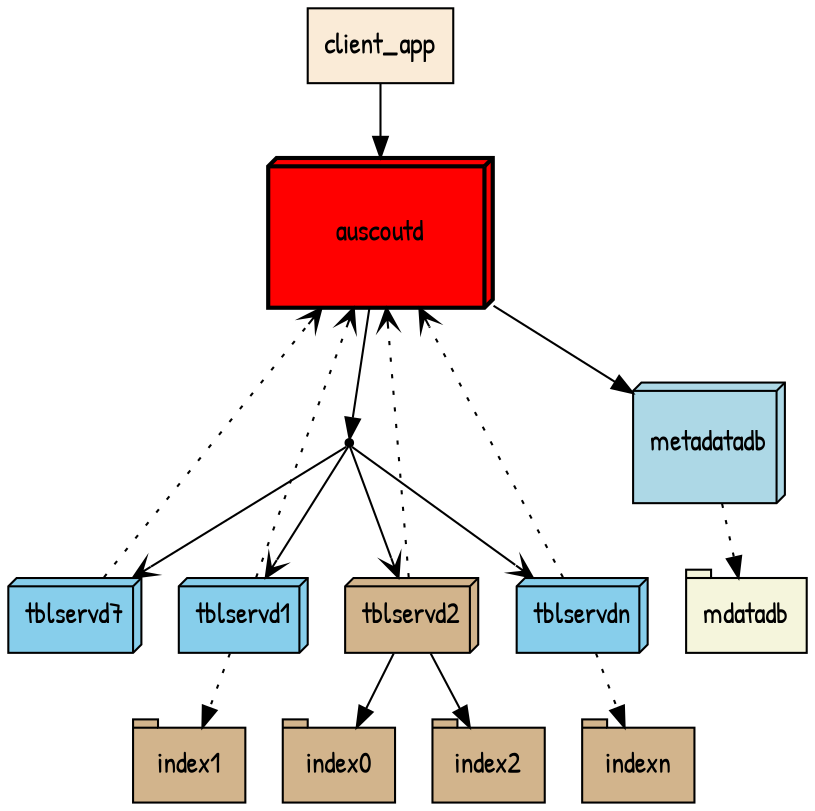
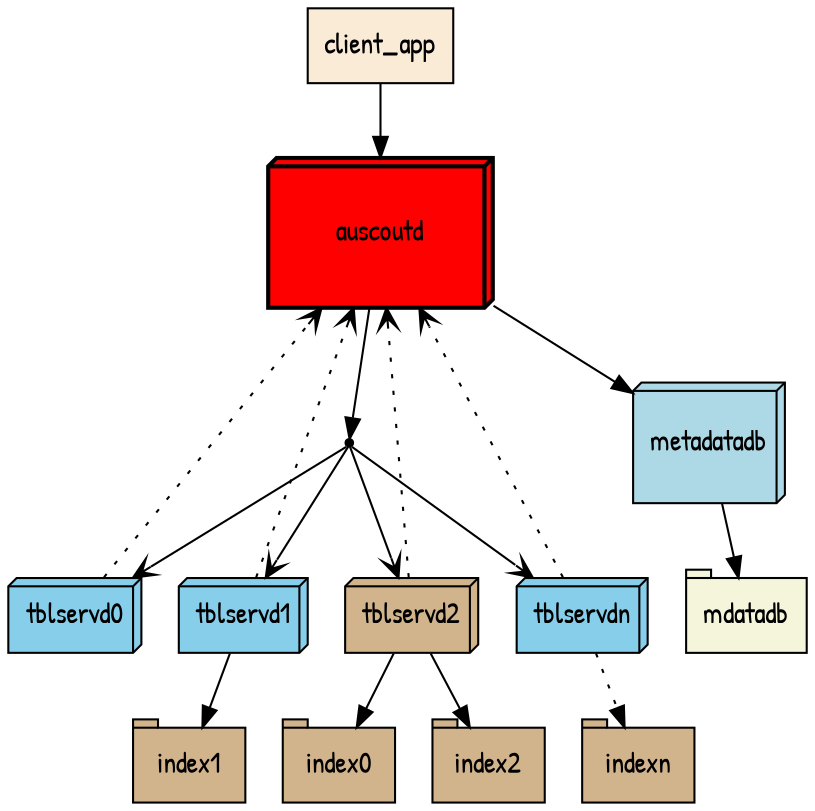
(728, 531) -> (728, 531)
(75, 615) -> (75, 615)
(220, 681) -> (220, 681)
